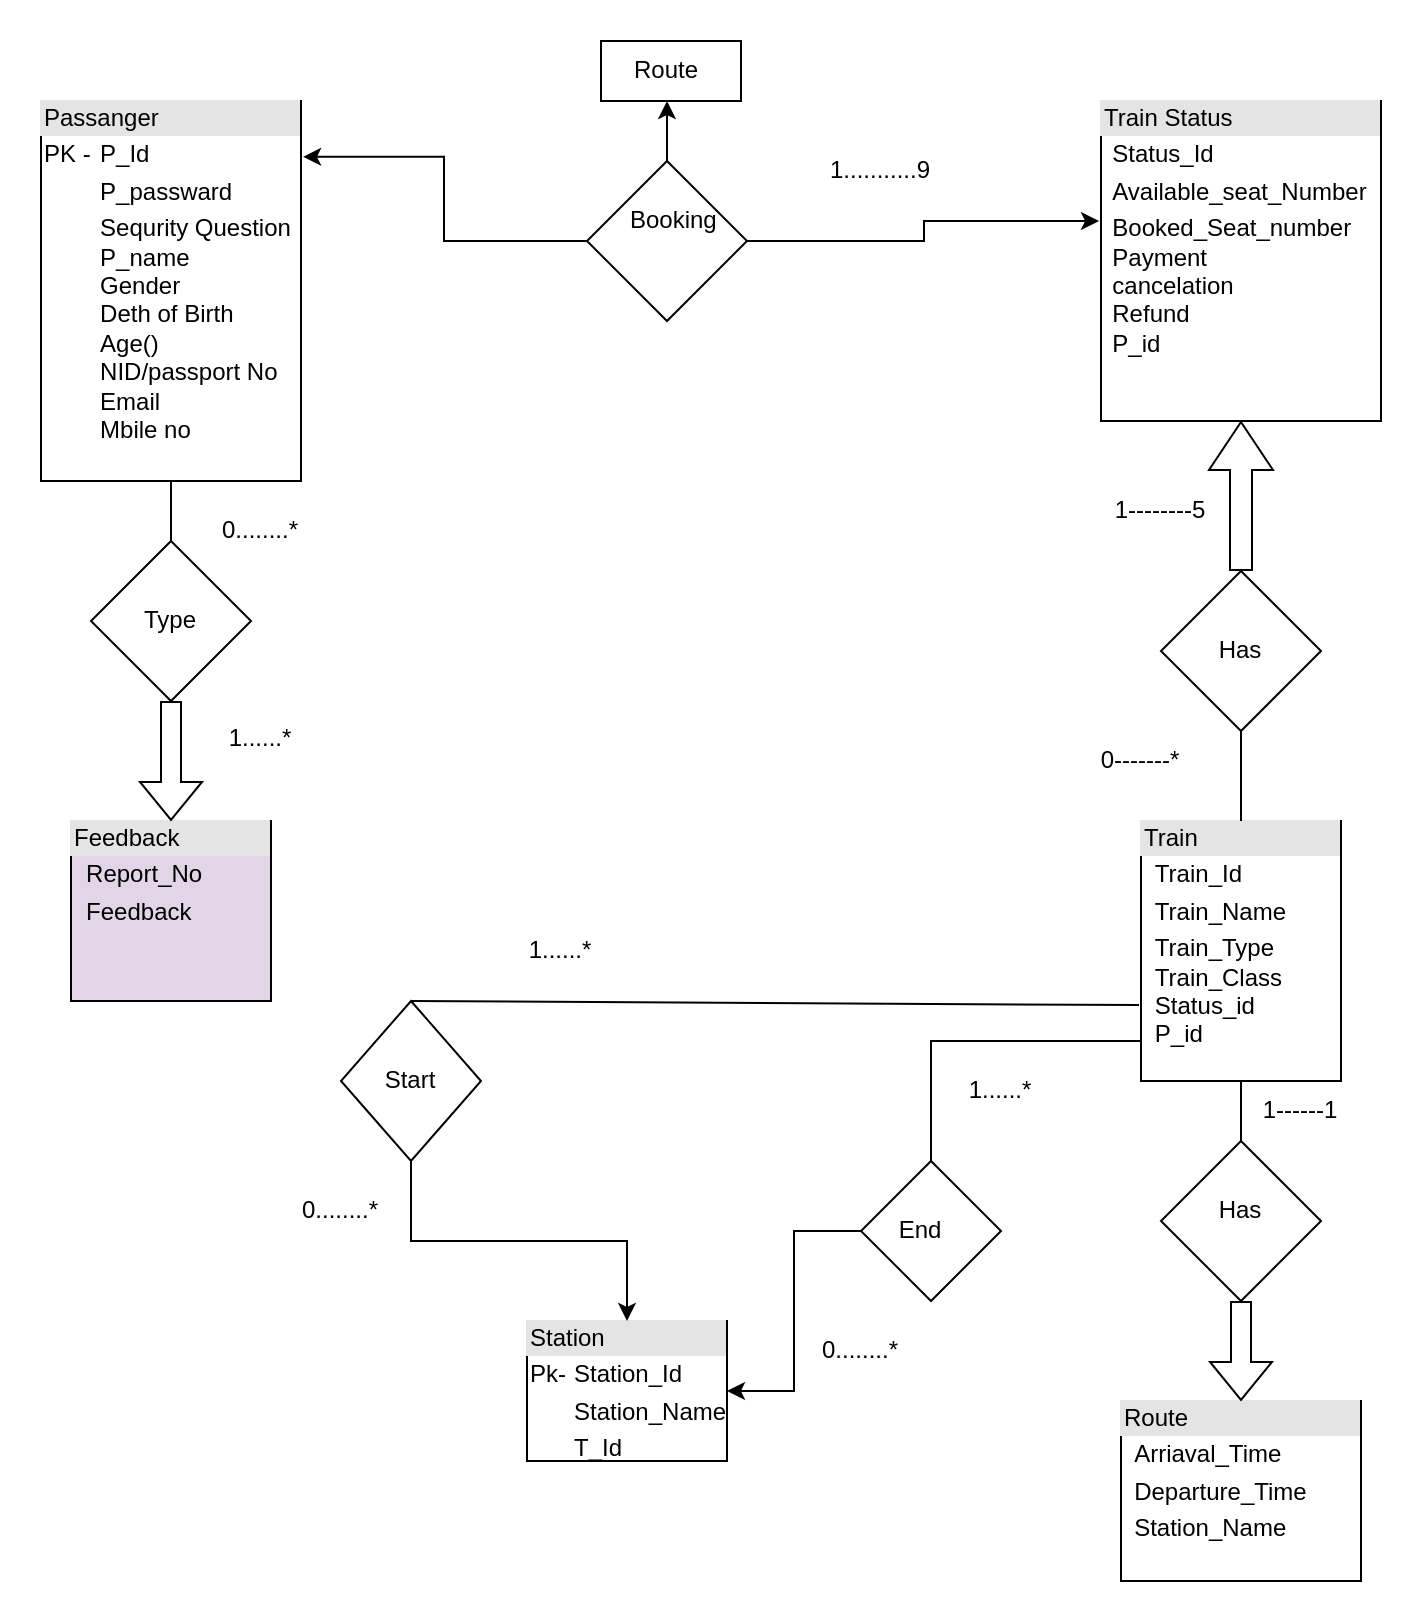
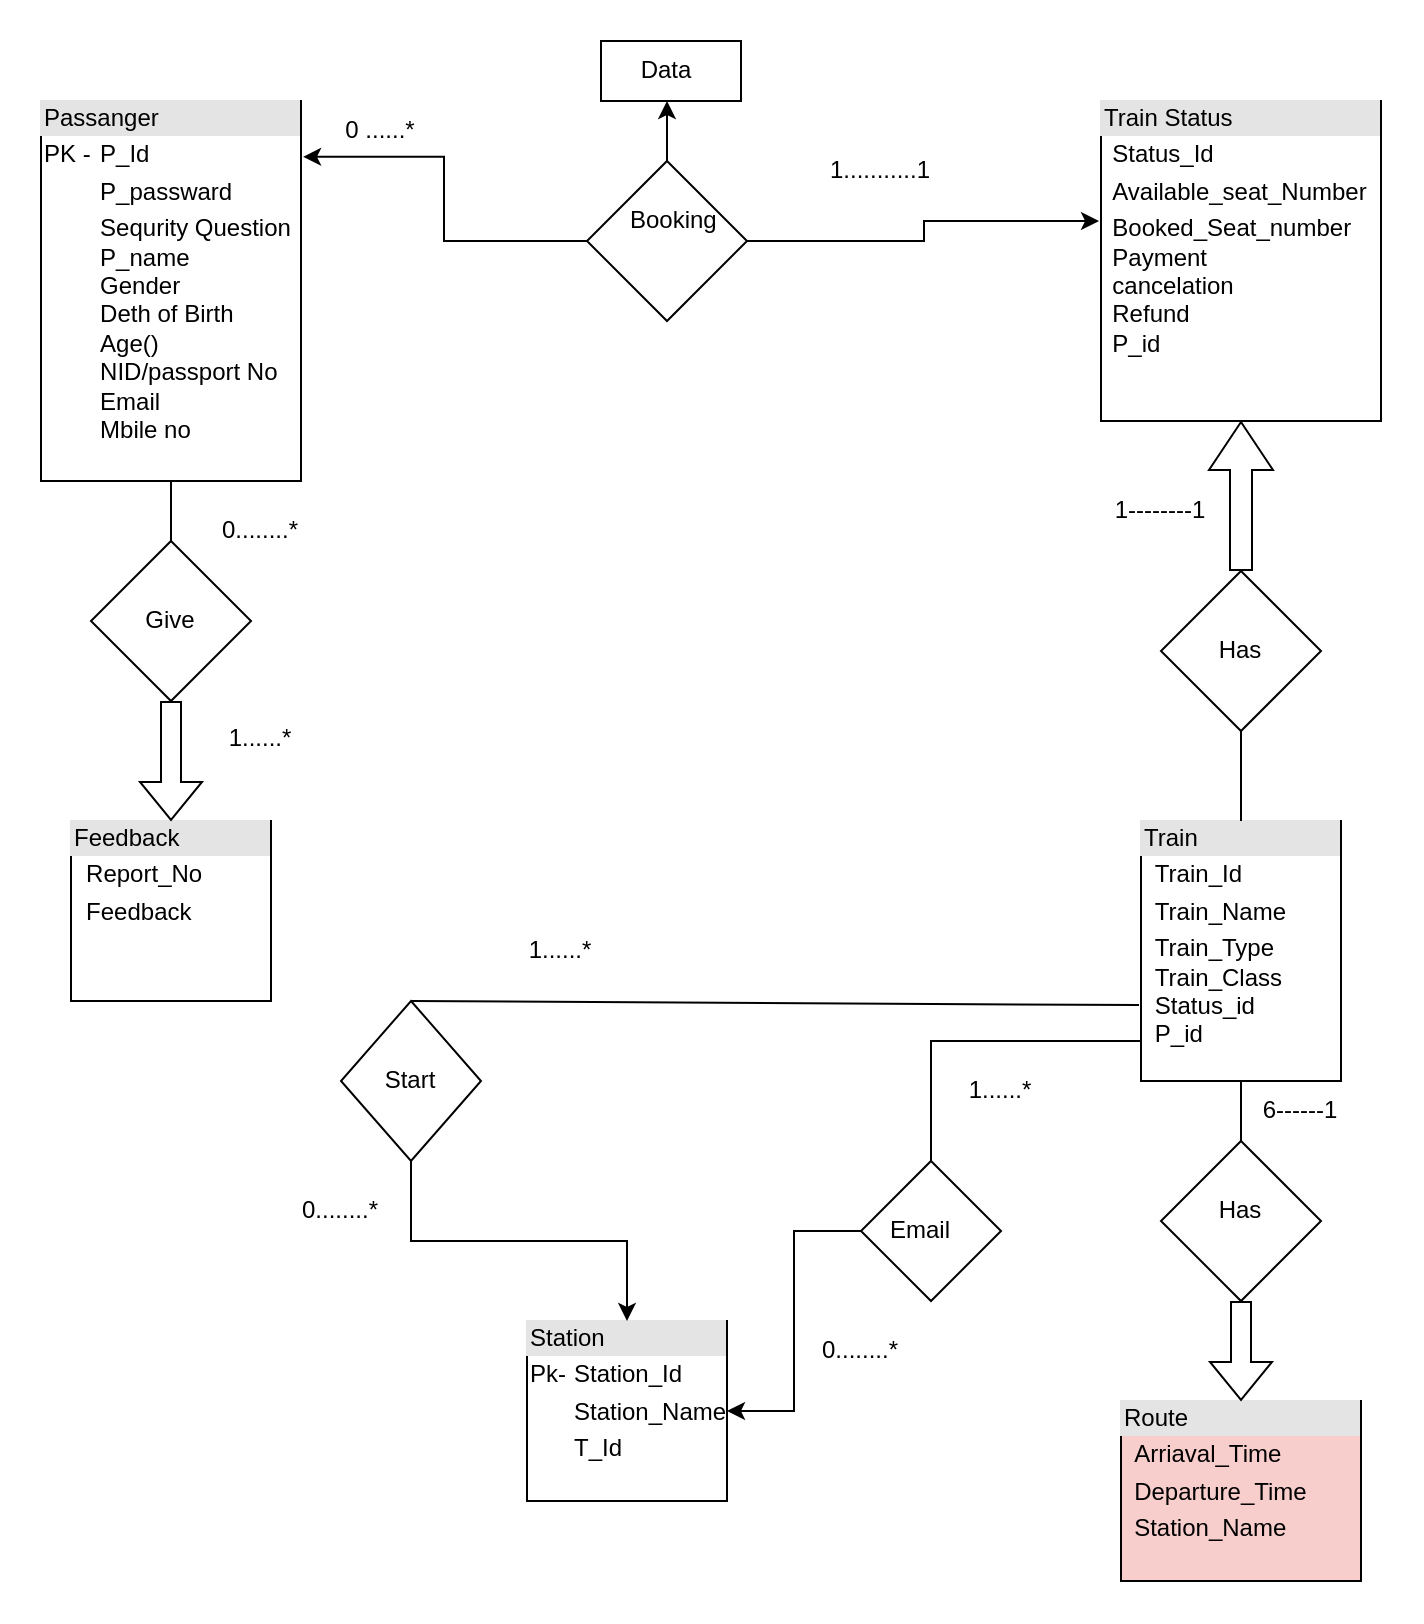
(667, 71) -> (667, 71)
none -> (381, 131)
(881, 171) -> (881, 171)
(1161, 511) -> (1161, 511)
(171, 621) -> (171, 621)
(1141, 761) -> none
(171, 911) -> (171, 911)
(1301, 1111) -> (1301, 1111)
(921, 1231) -> (921, 1231)
(627, 1391) -> (627, 1411)
(1241, 1491) -> (1241, 1491)
